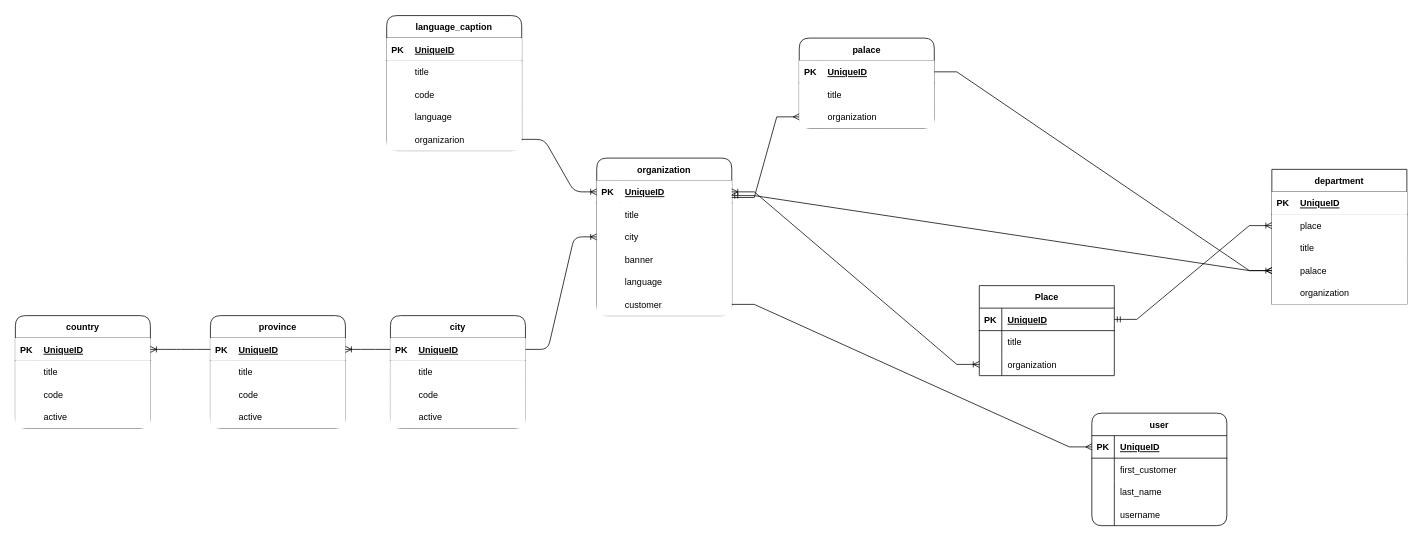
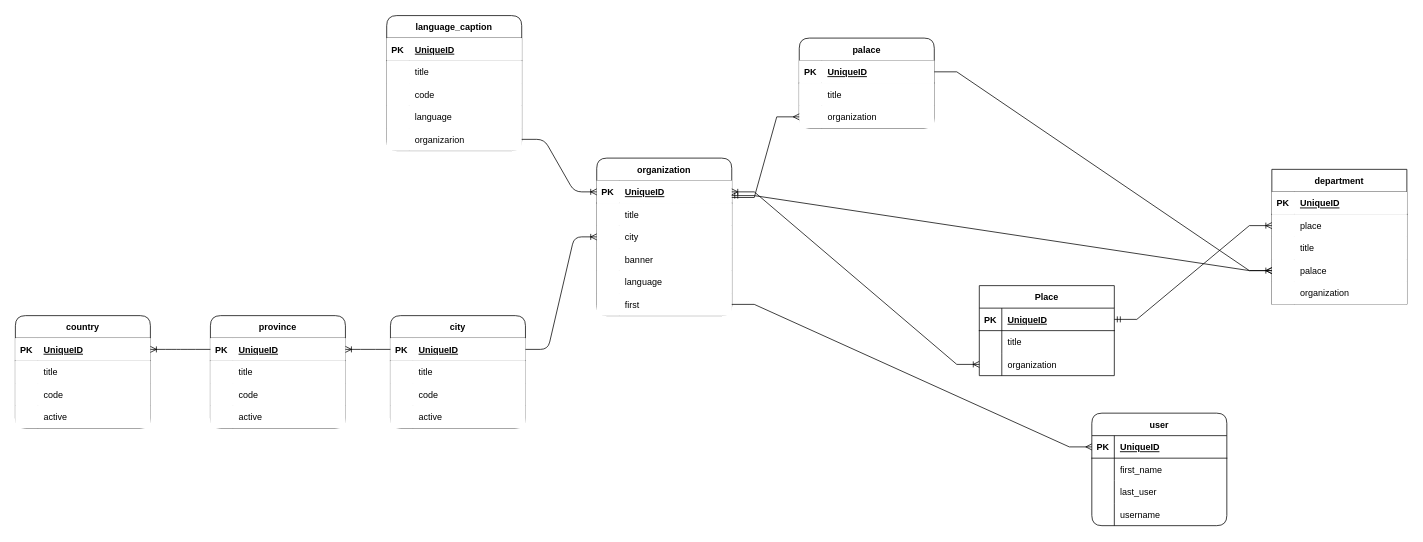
(645, 305) -> (636, 305)
(1154, 470) -> (1144, 470)
(1141, 492) -> (1141, 492)
